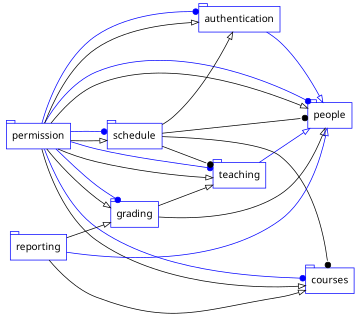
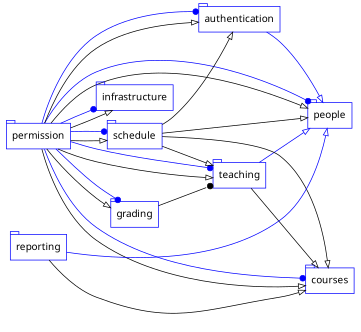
none -> (135, 98)
(231, 126) -> (231, 126)
(184, 155) -> (184, 155)
(279, 155) -> (279, 155)
(182, 197) -> (182, 197)
(257, 206) -> none
none -> (282, 225)
(81, 233) -> none
